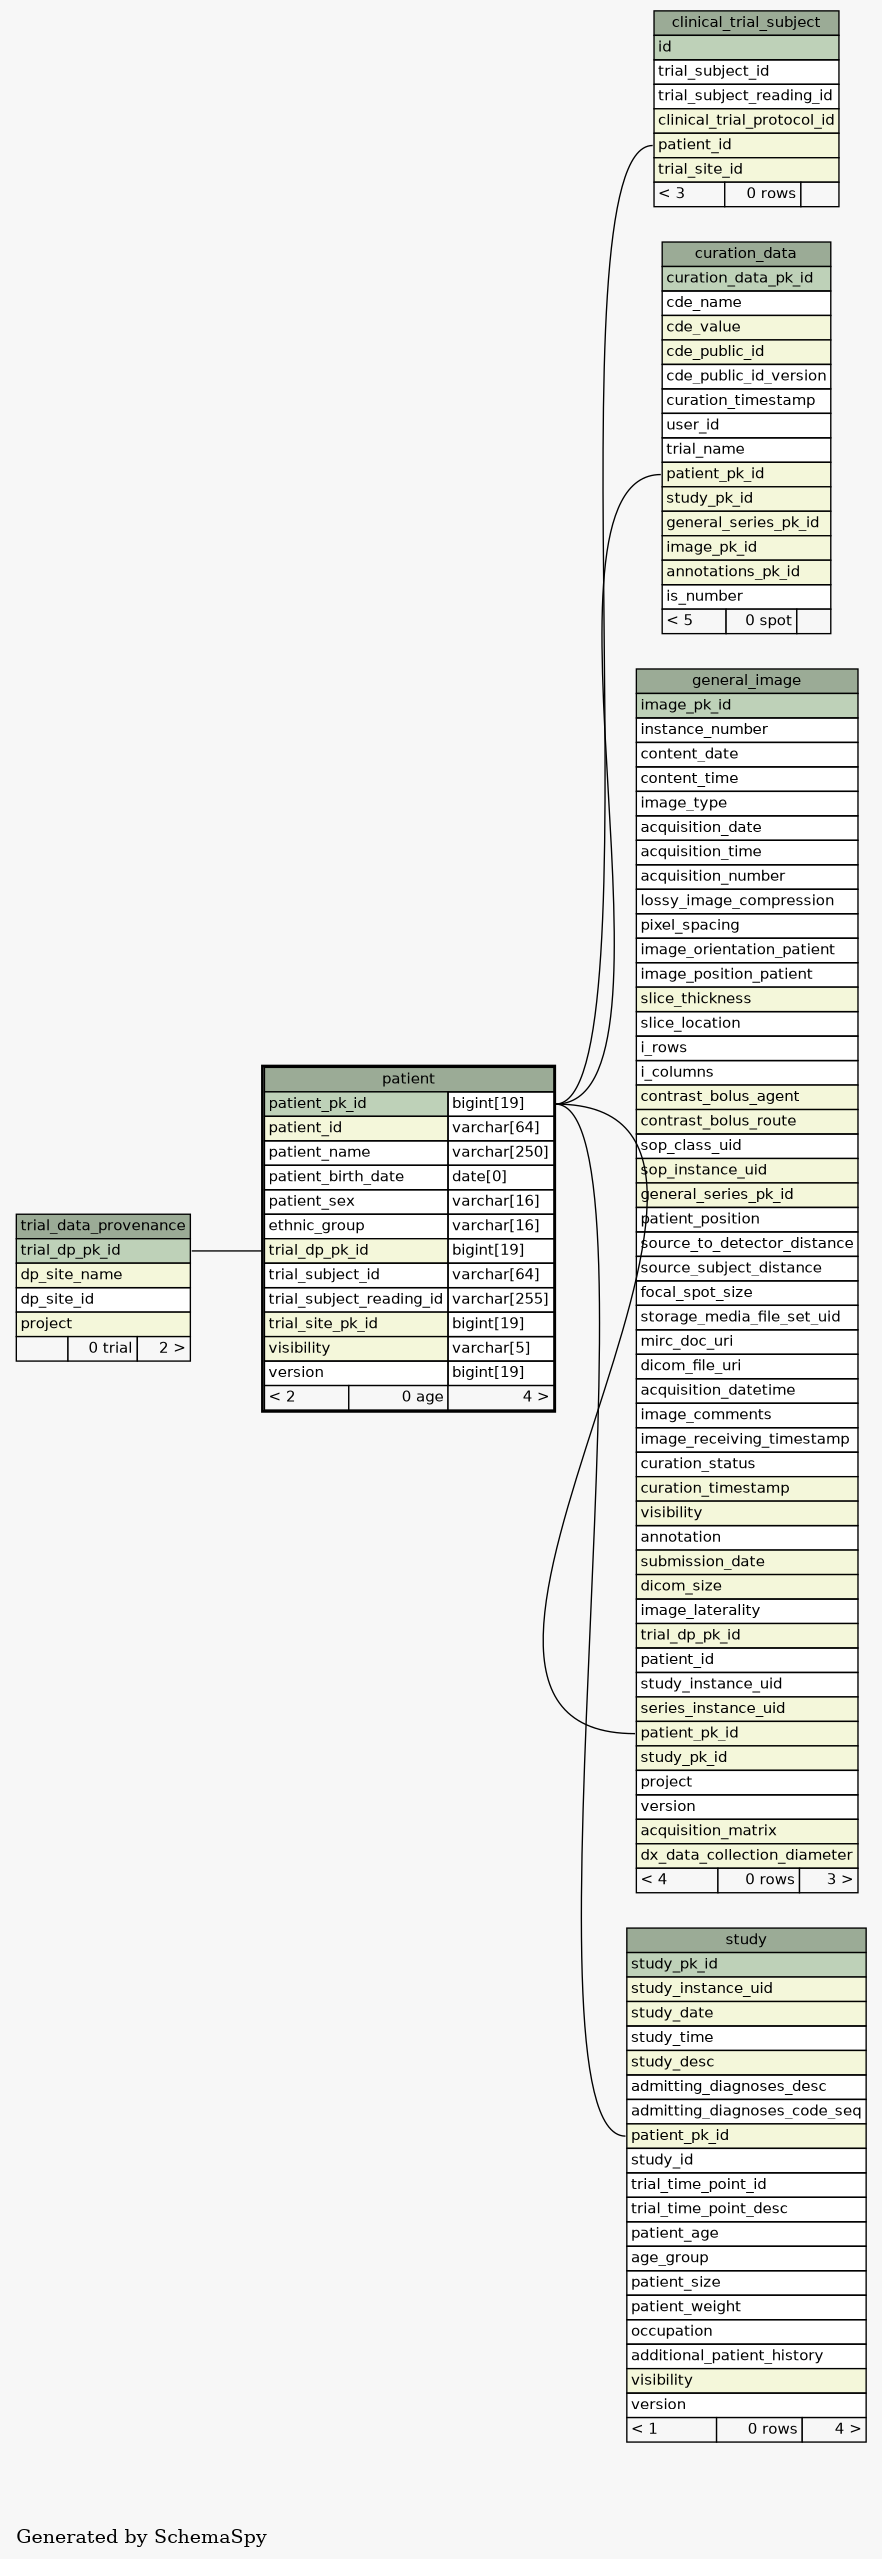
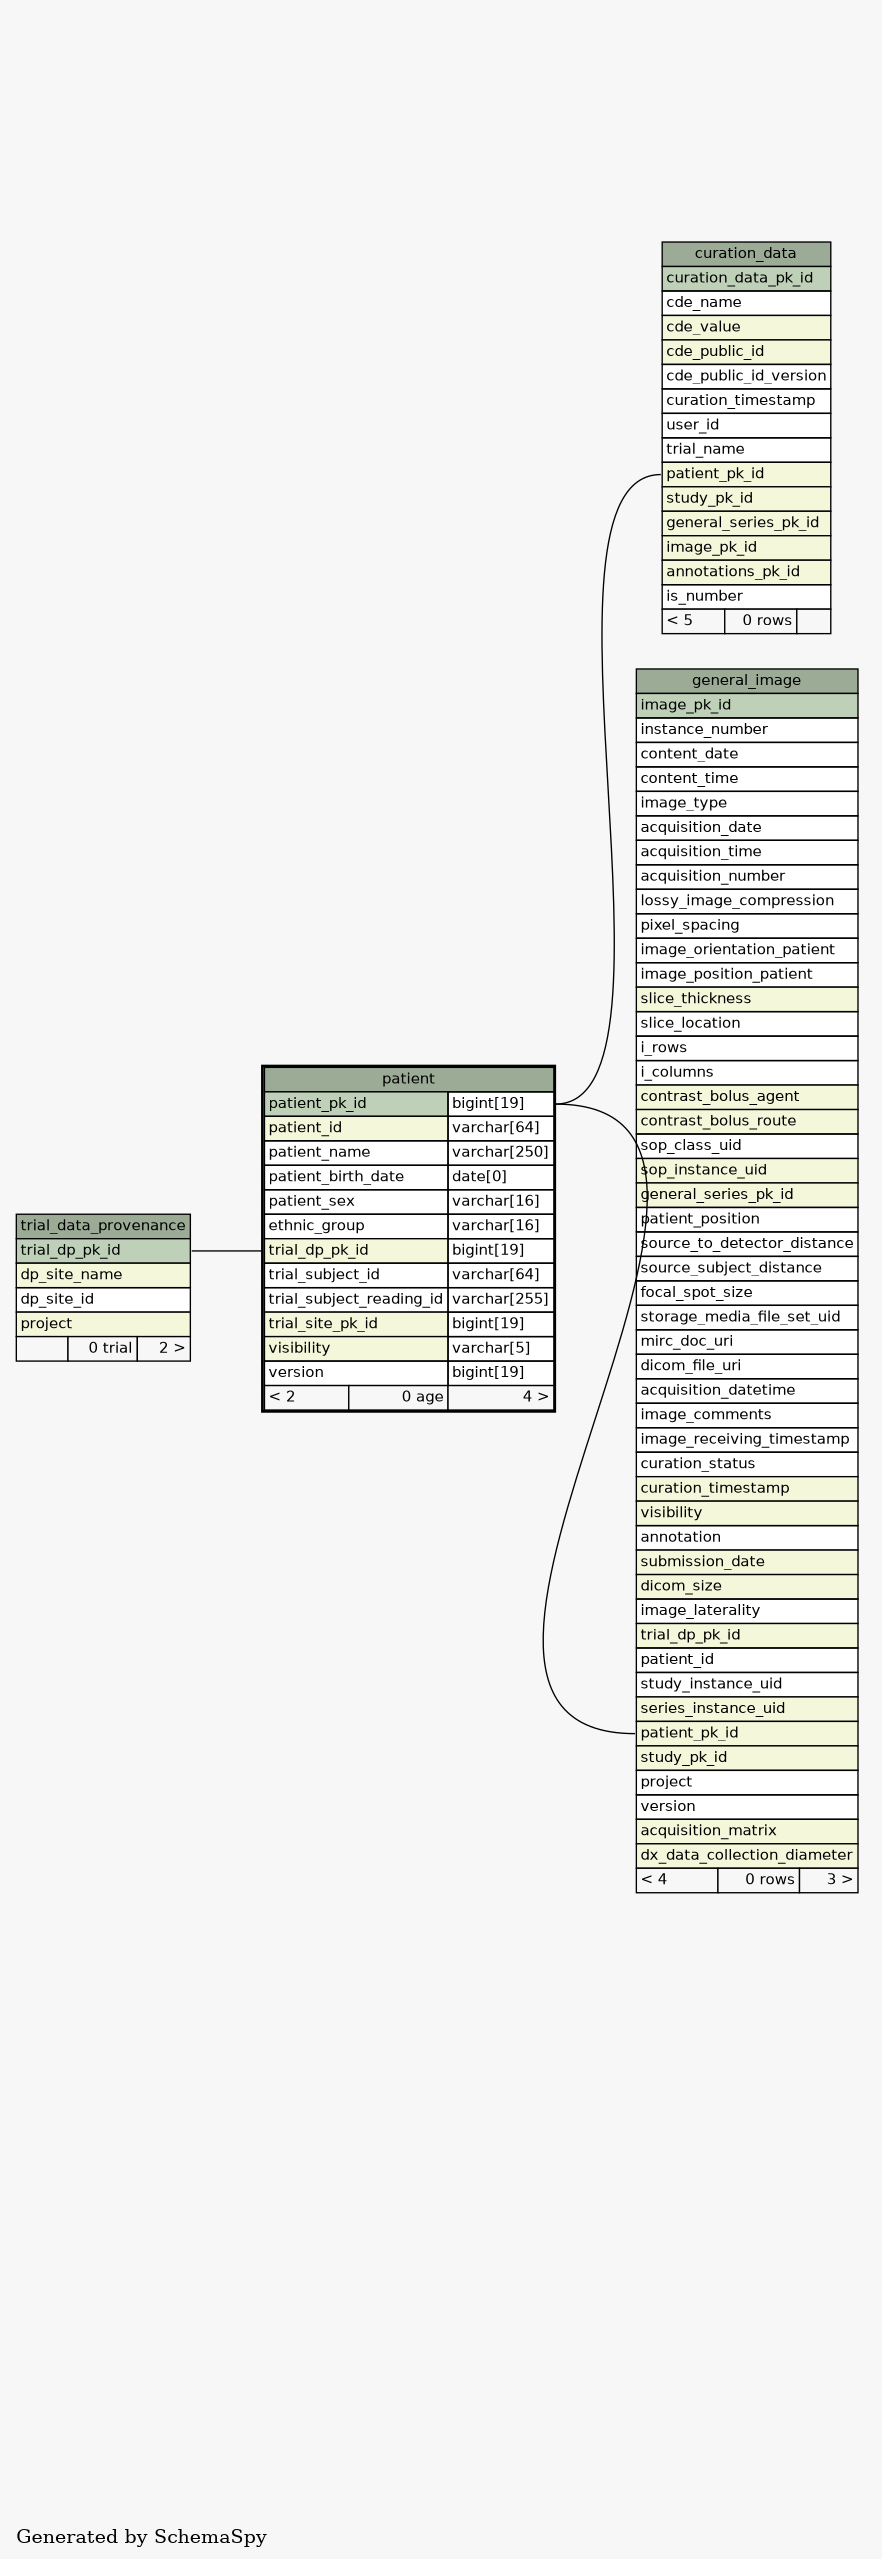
(746, 109) -> none
(769, 621) -> (768, 621)
(746, 2185) -> none
